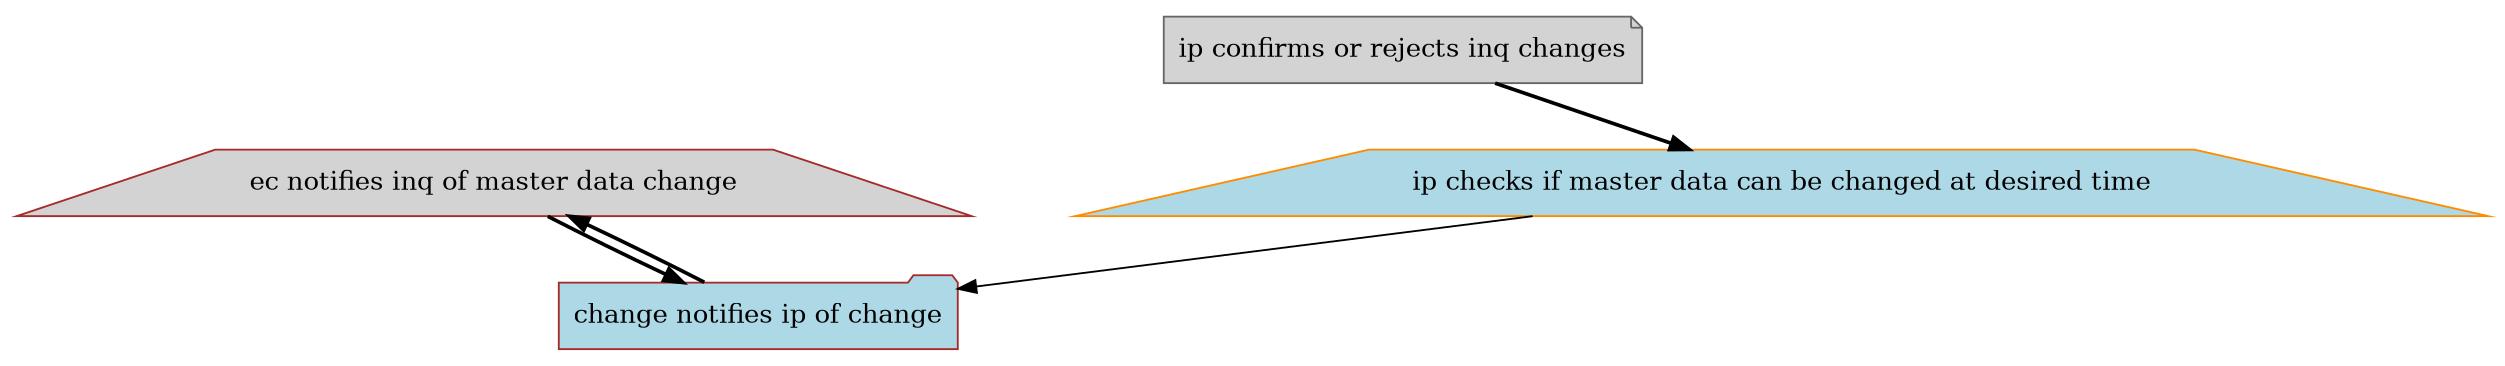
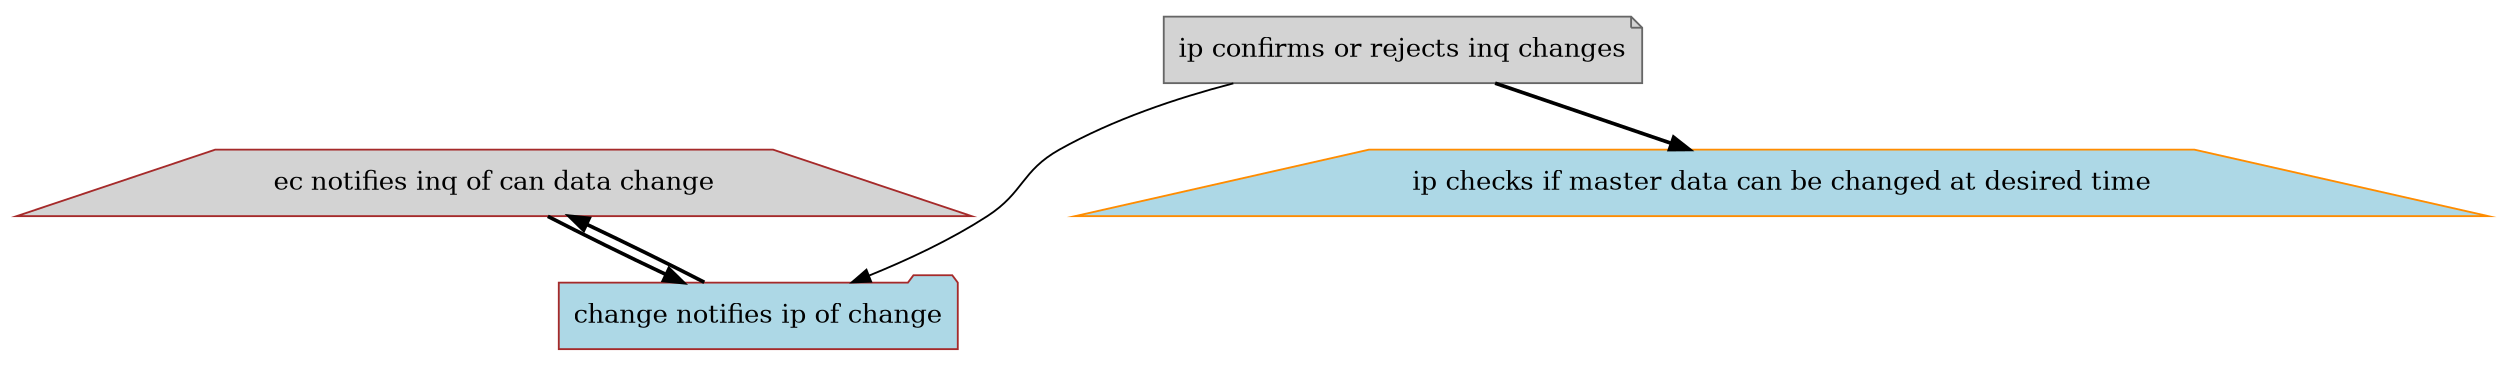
(494, 183) -> (494, 183)
(1254, 251) -> (1041, 162)
